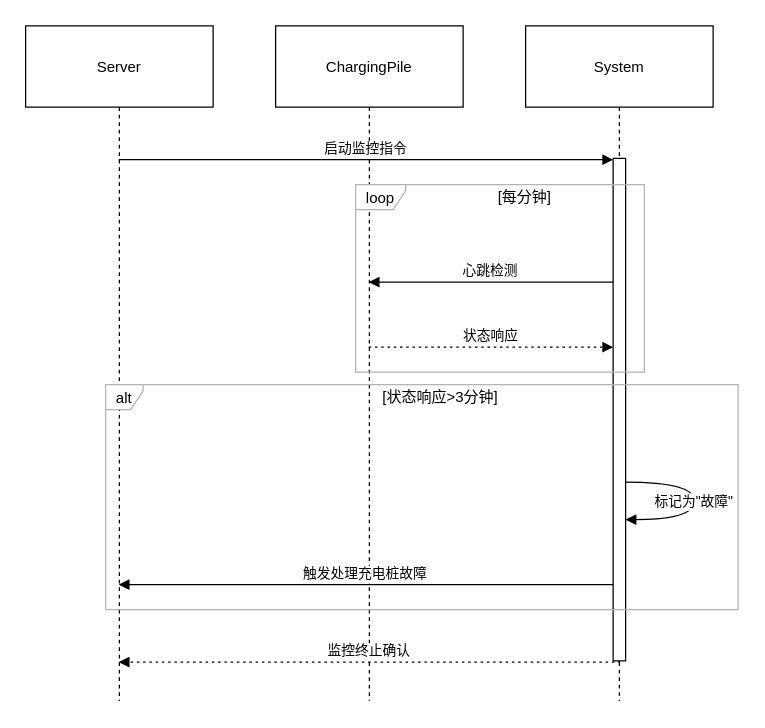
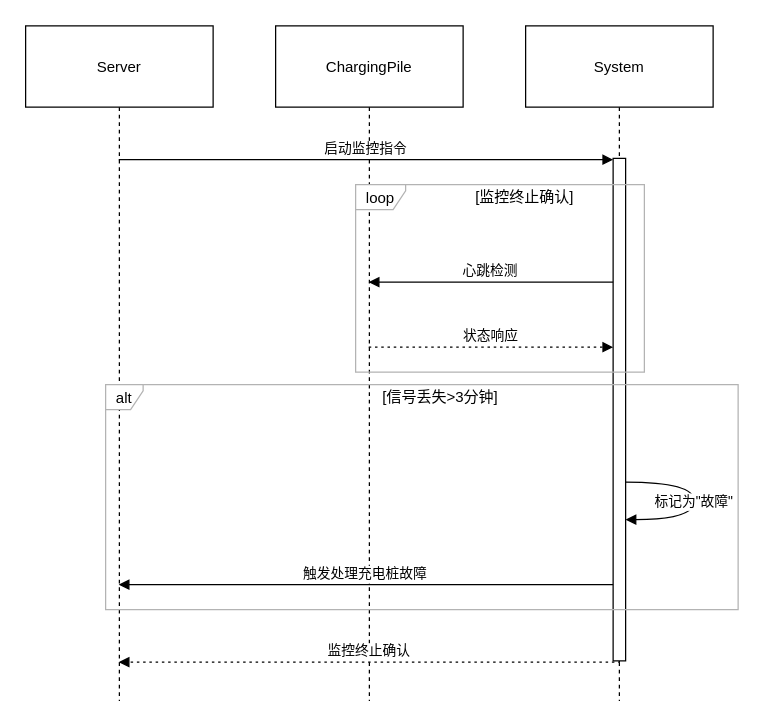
(525, 197) -> (525, 197)
(441, 397) -> (441, 397)
